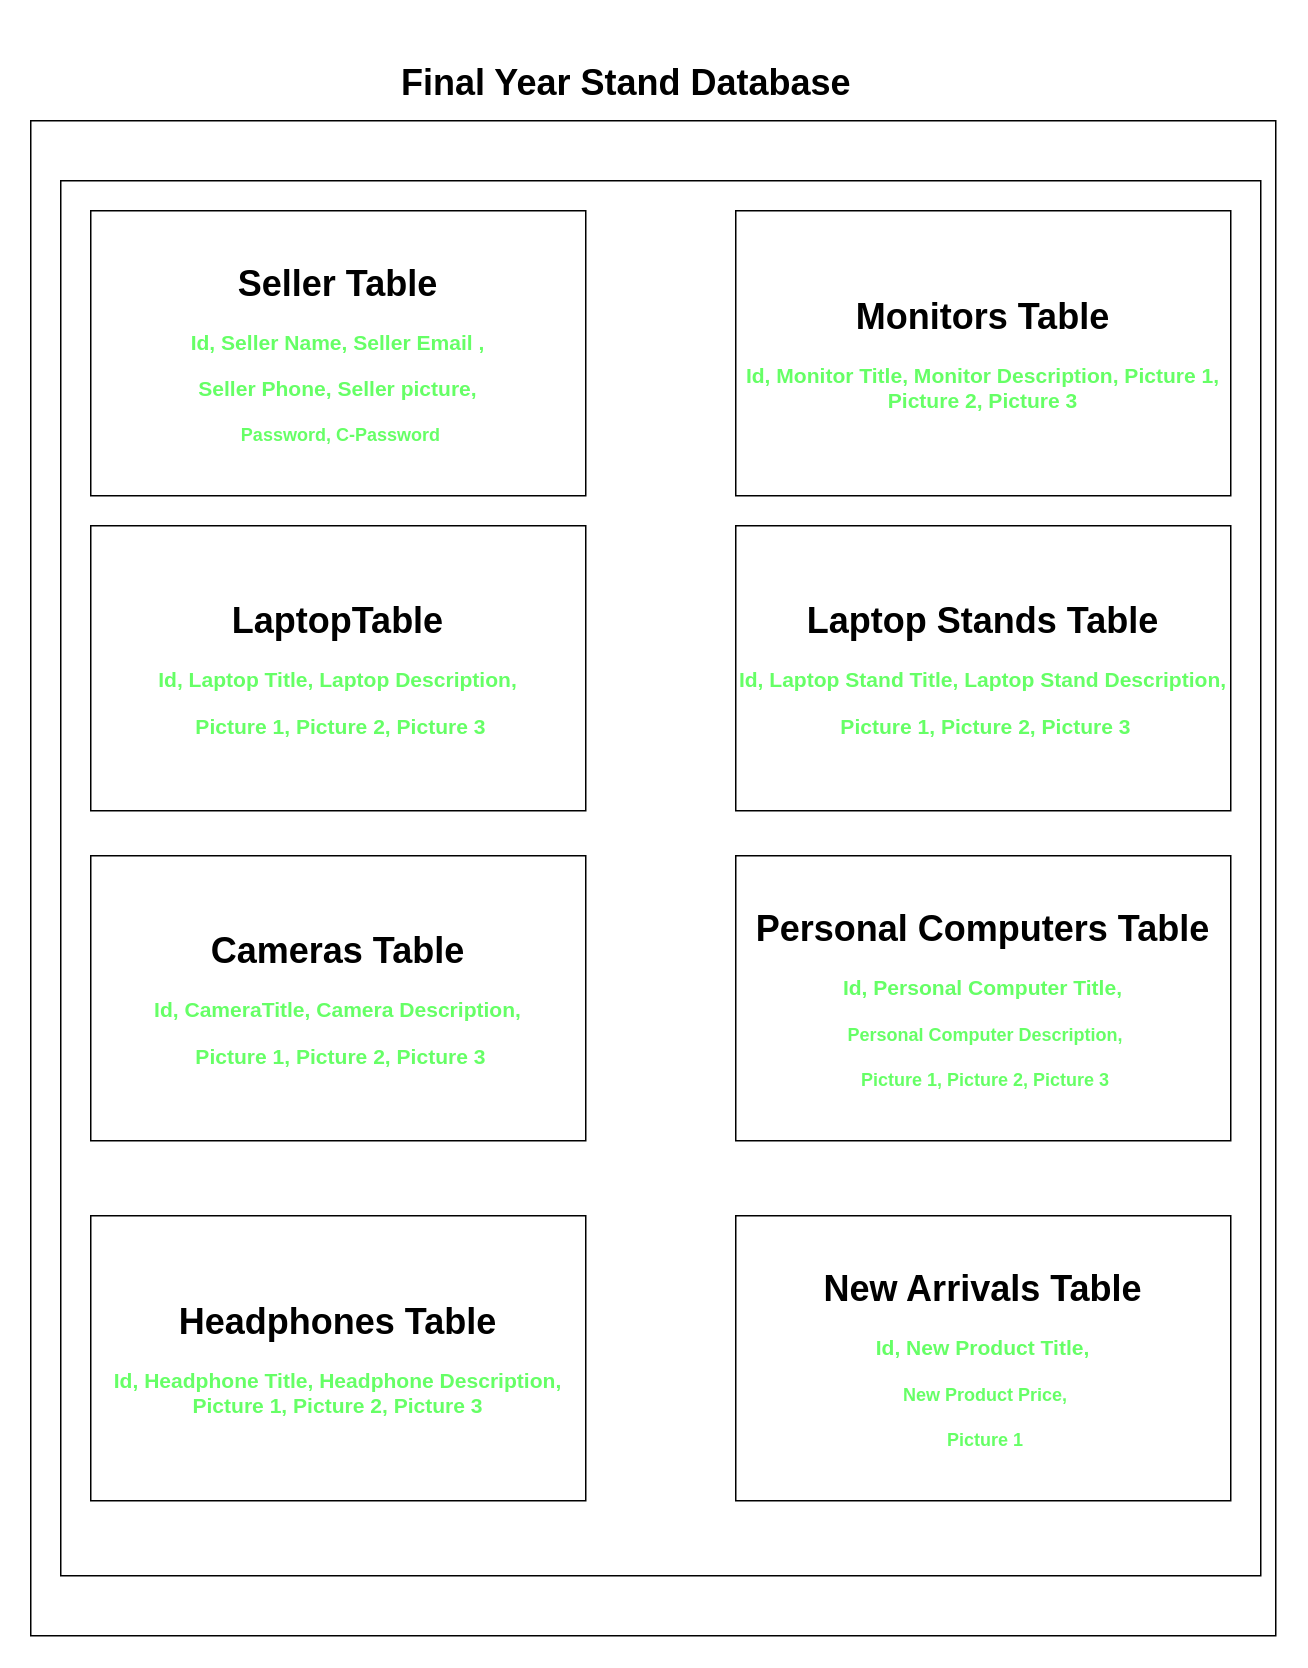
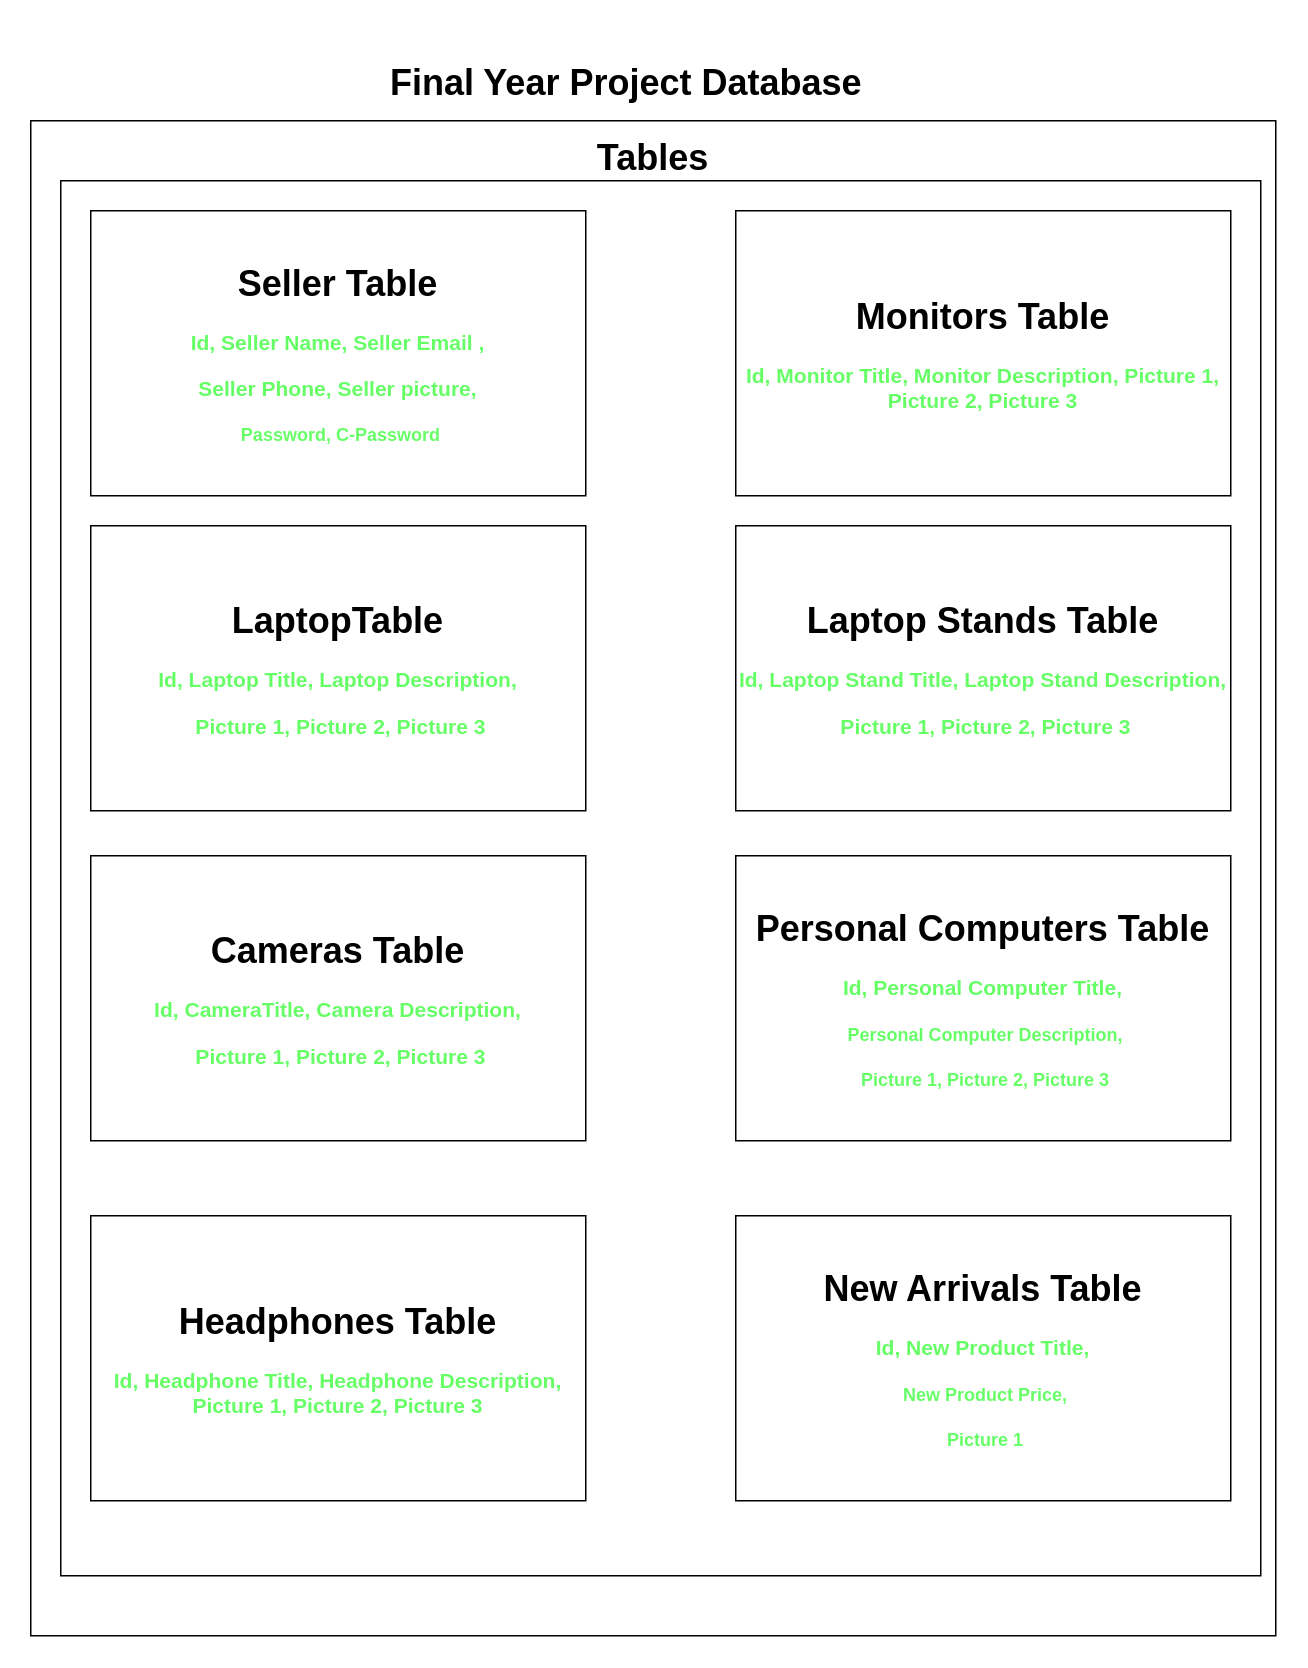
(632, 83) -> (632, 83)
none -> (653, 158)
